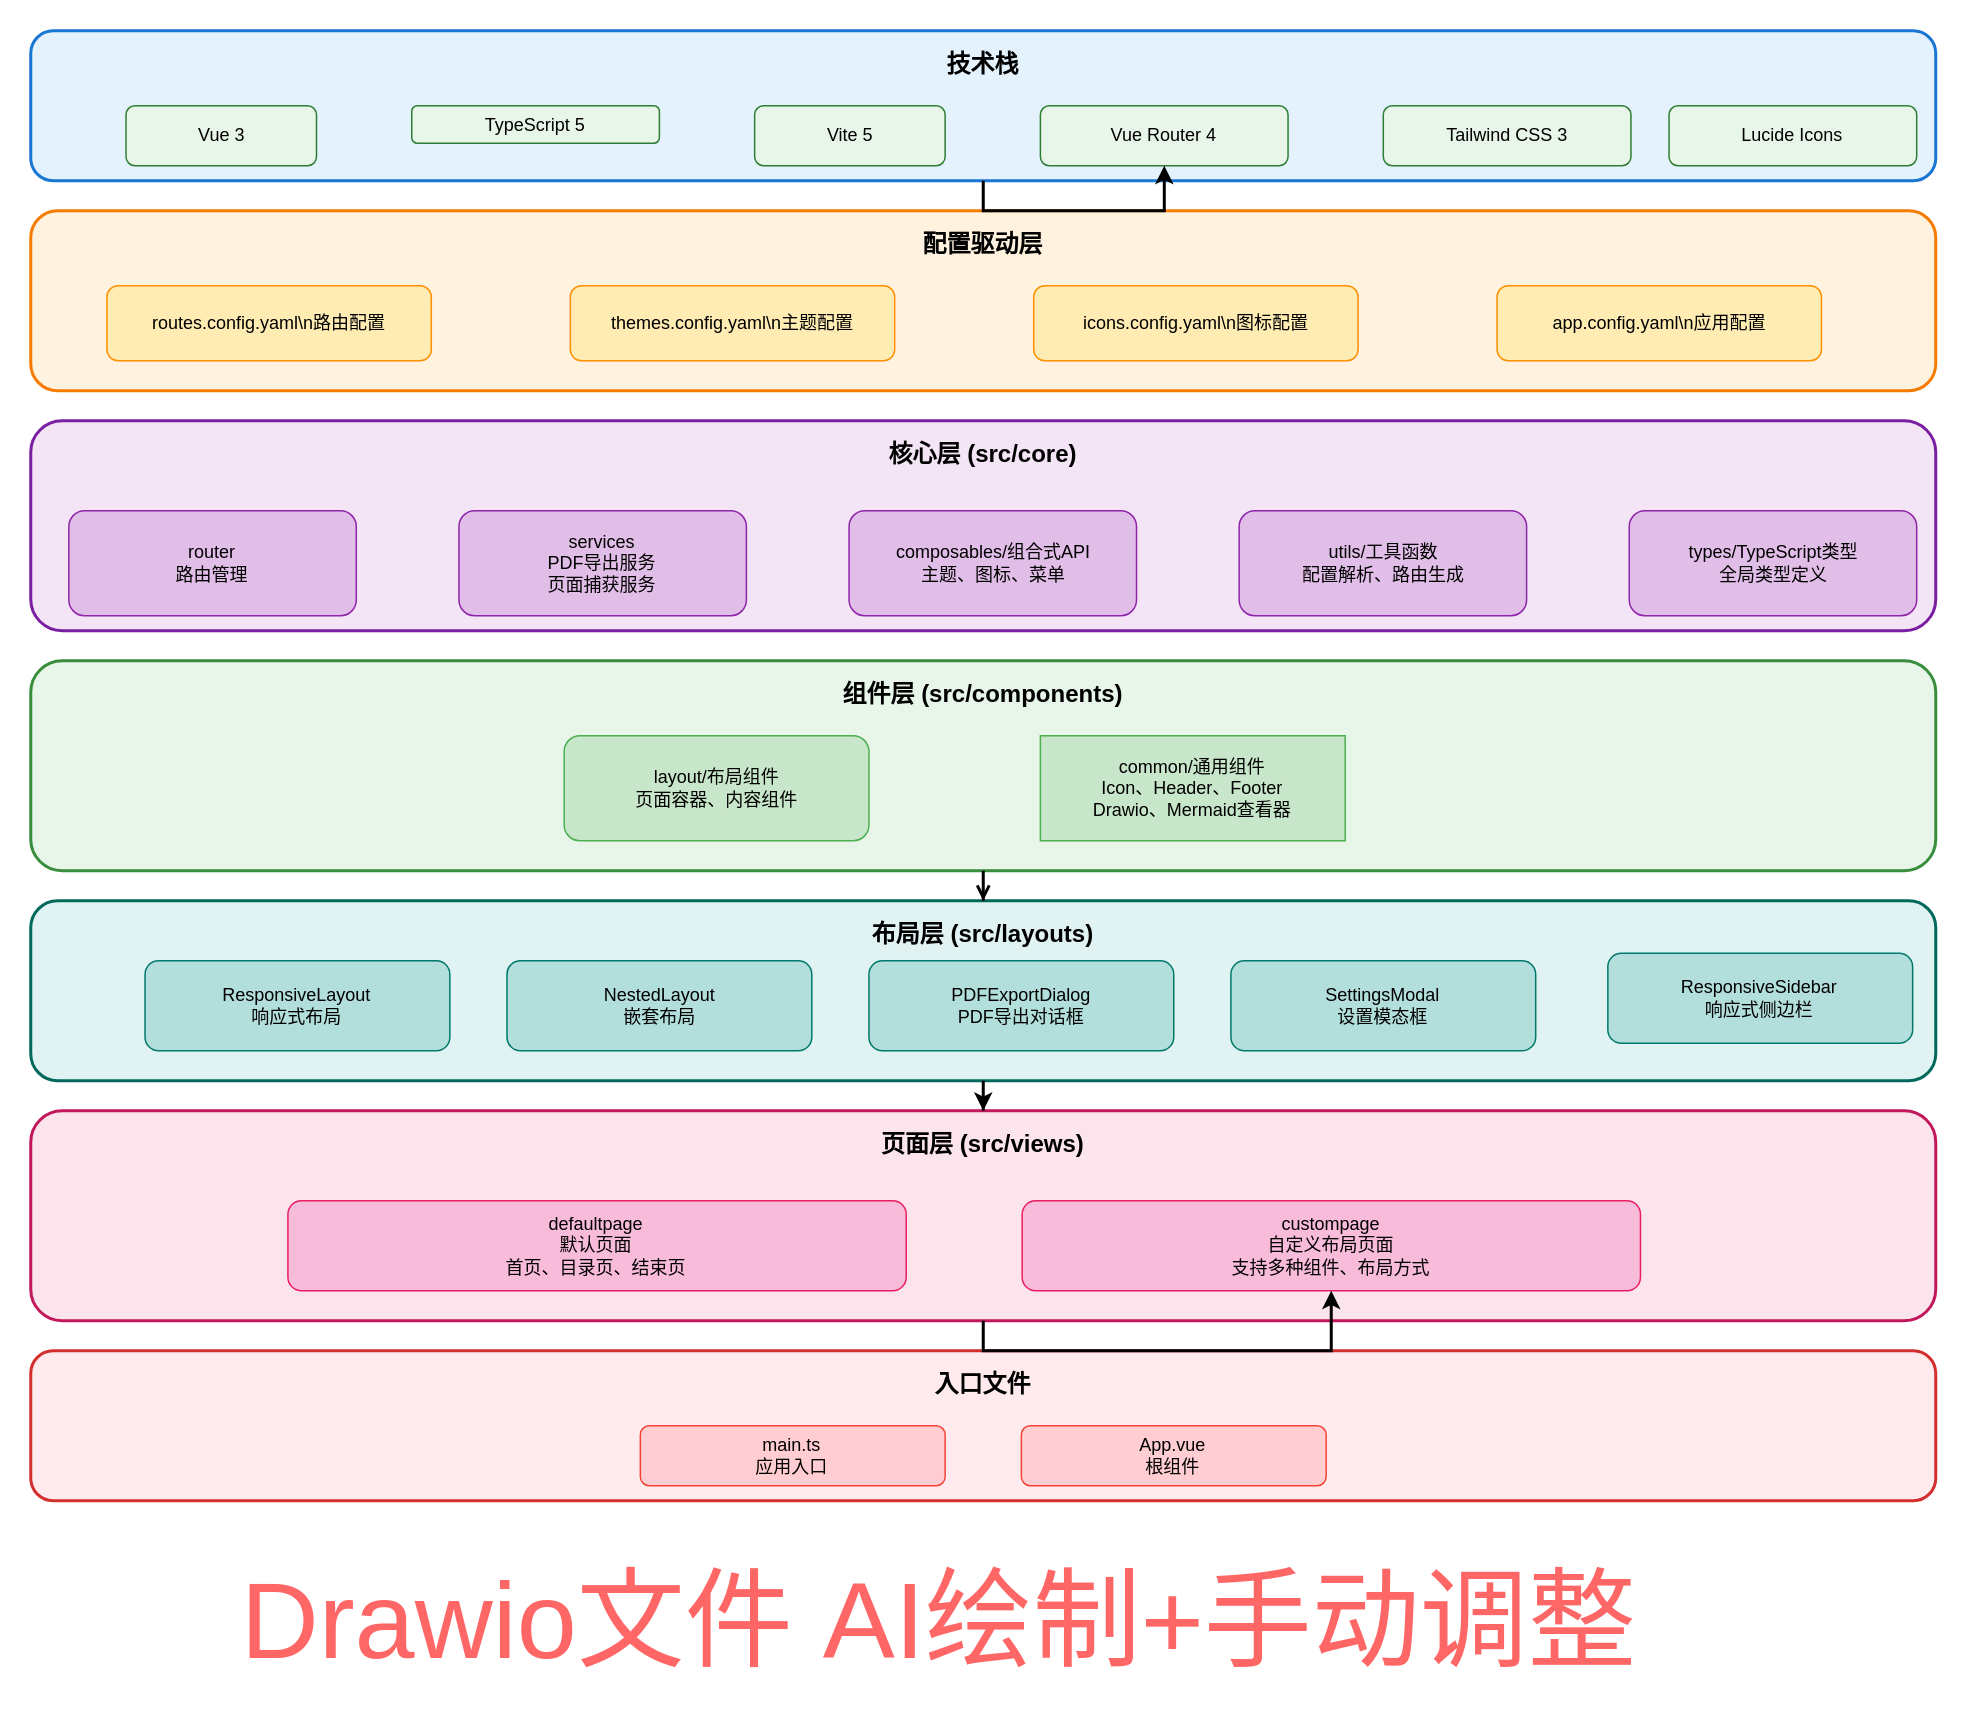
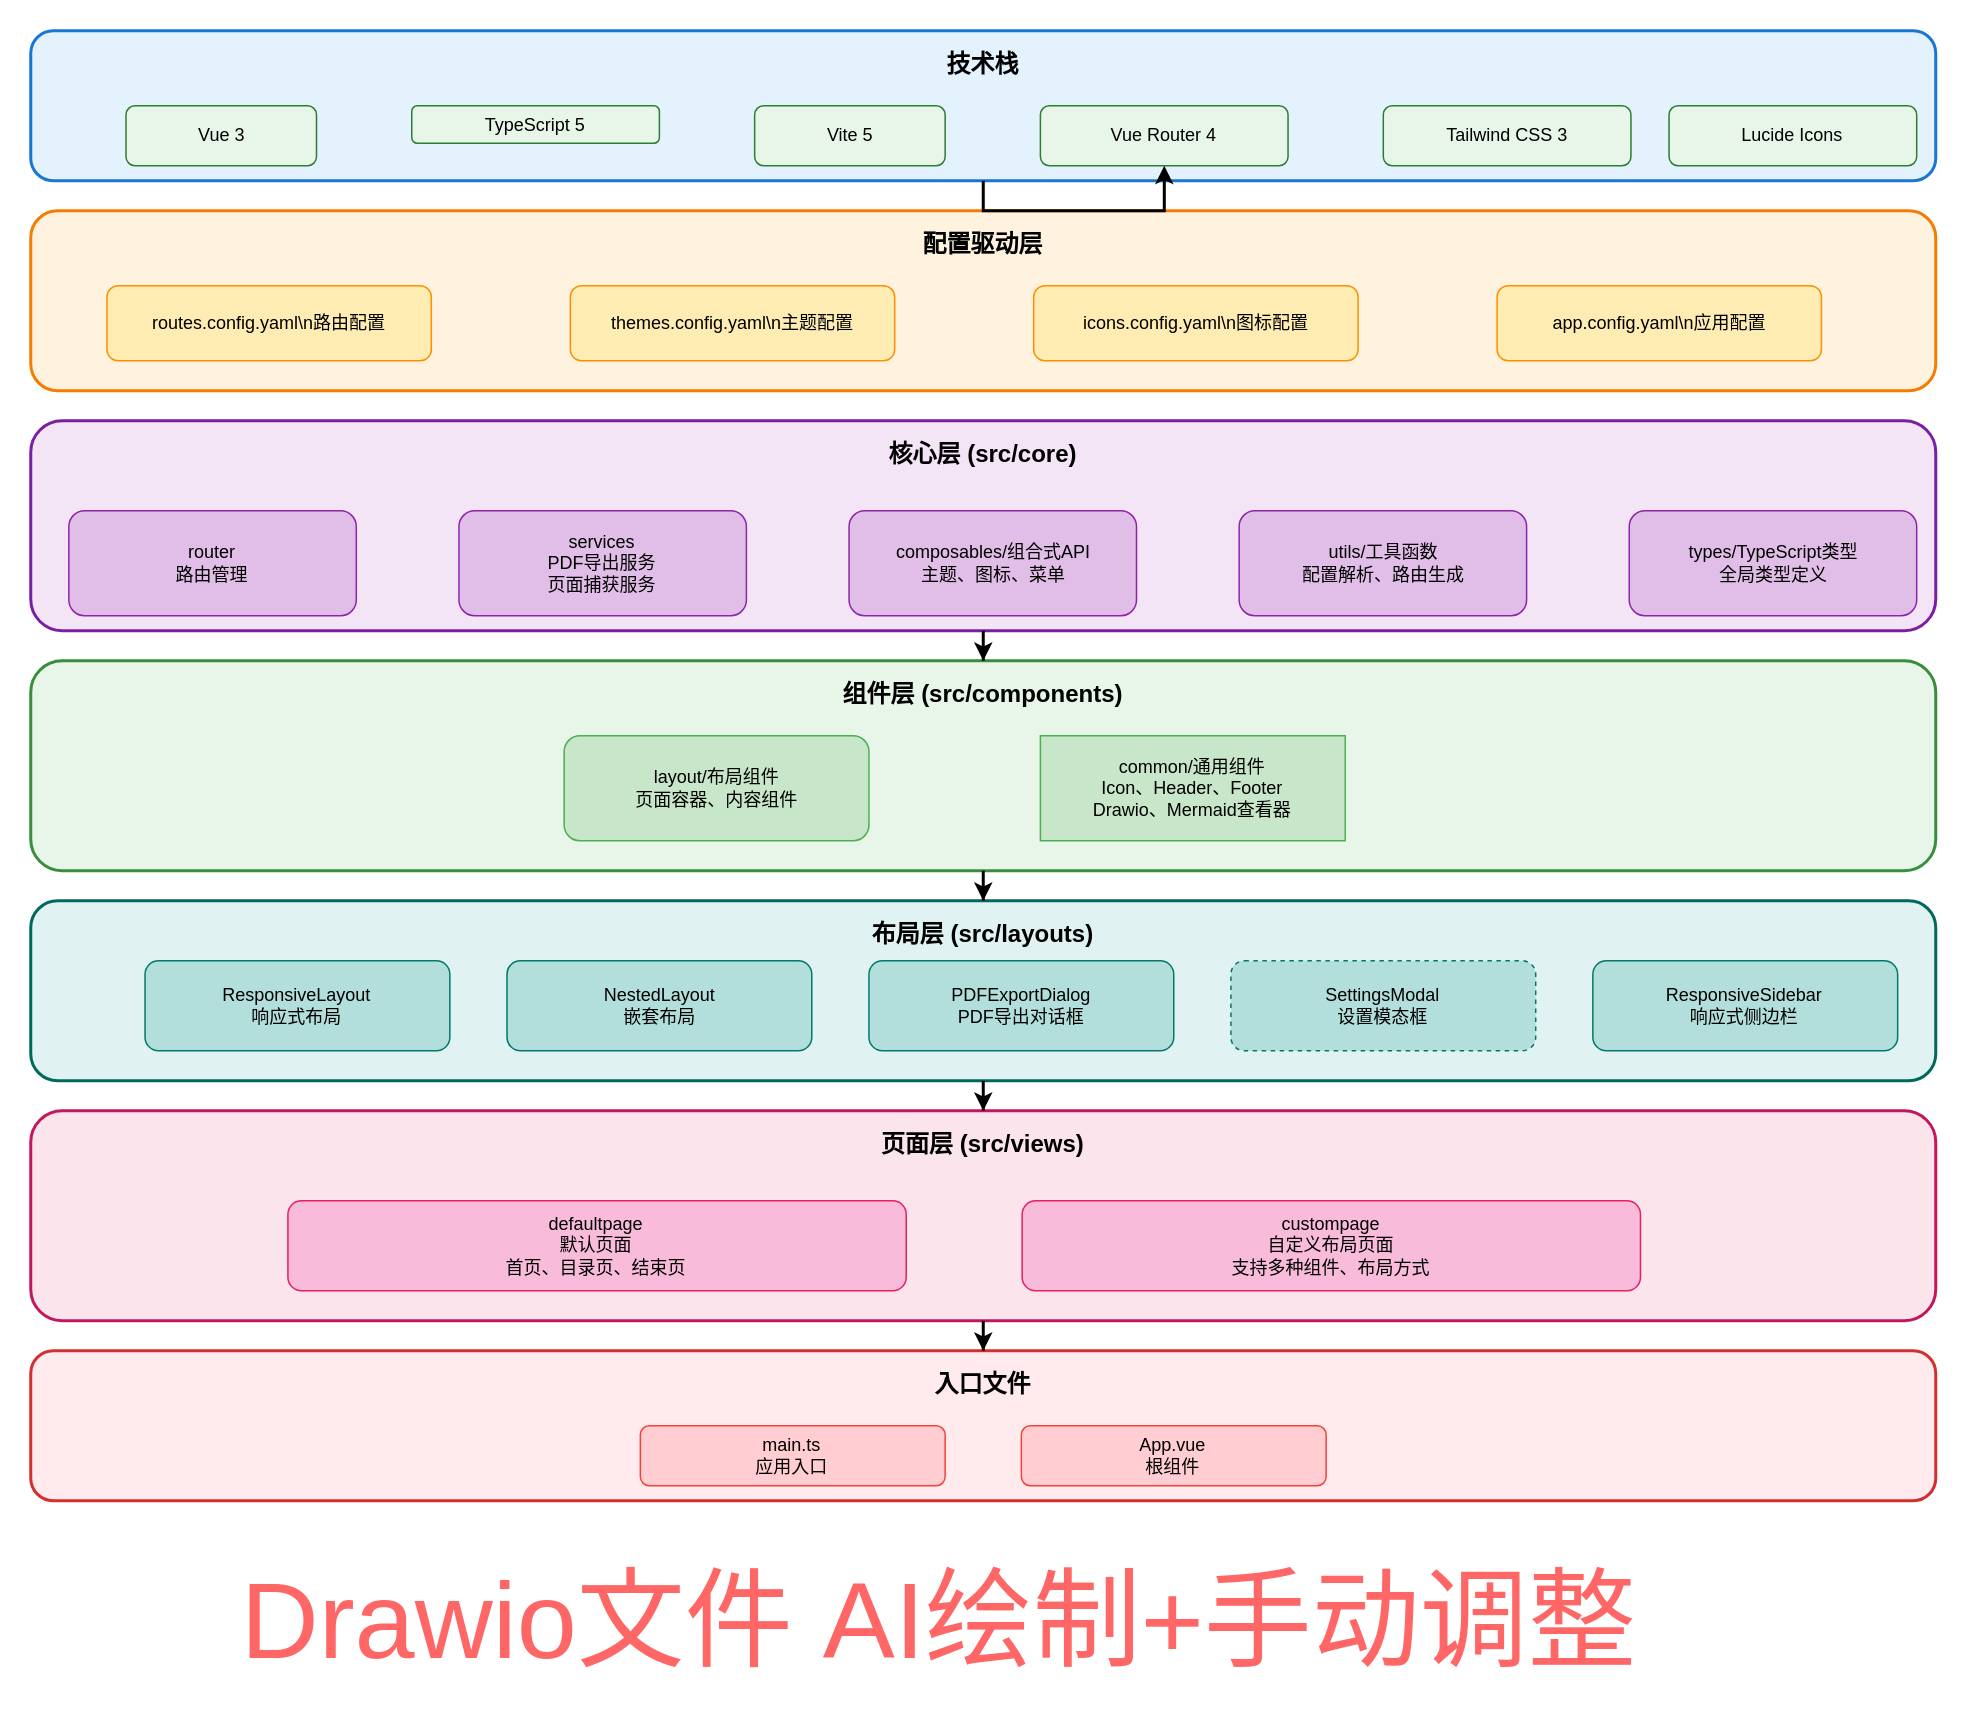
none -> (983, 653)
(983, 887) -> (983, 886)
(1760, 998) -> (1745, 1006)
(1383, 1006) -> (1383, 1006)
(1172, 1351) -> (983, 1351)
